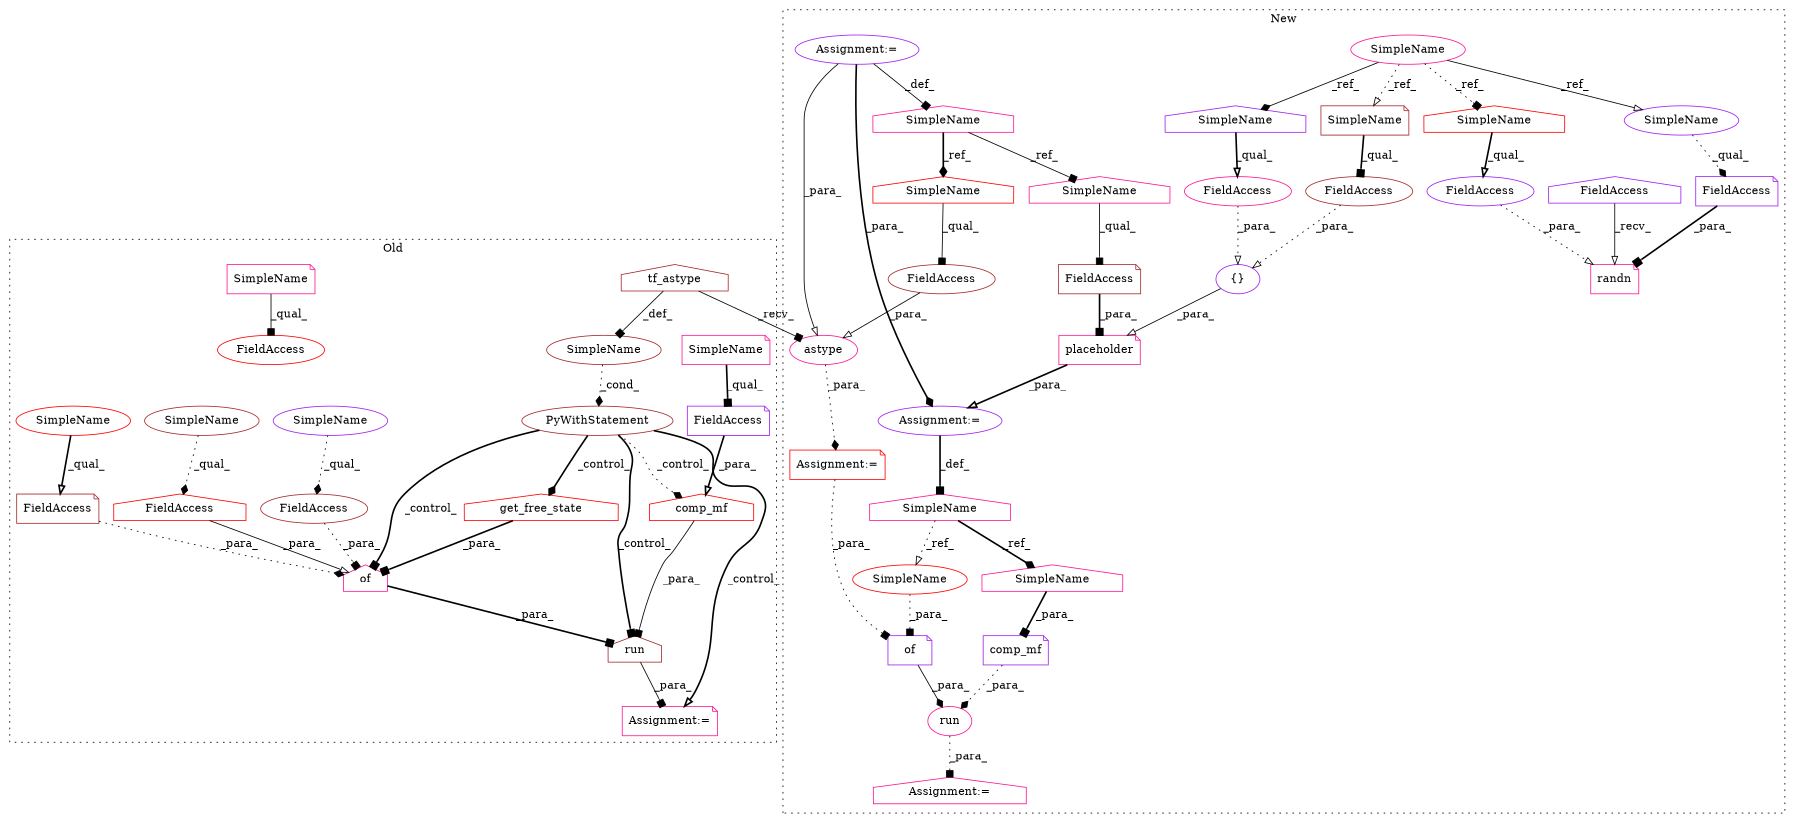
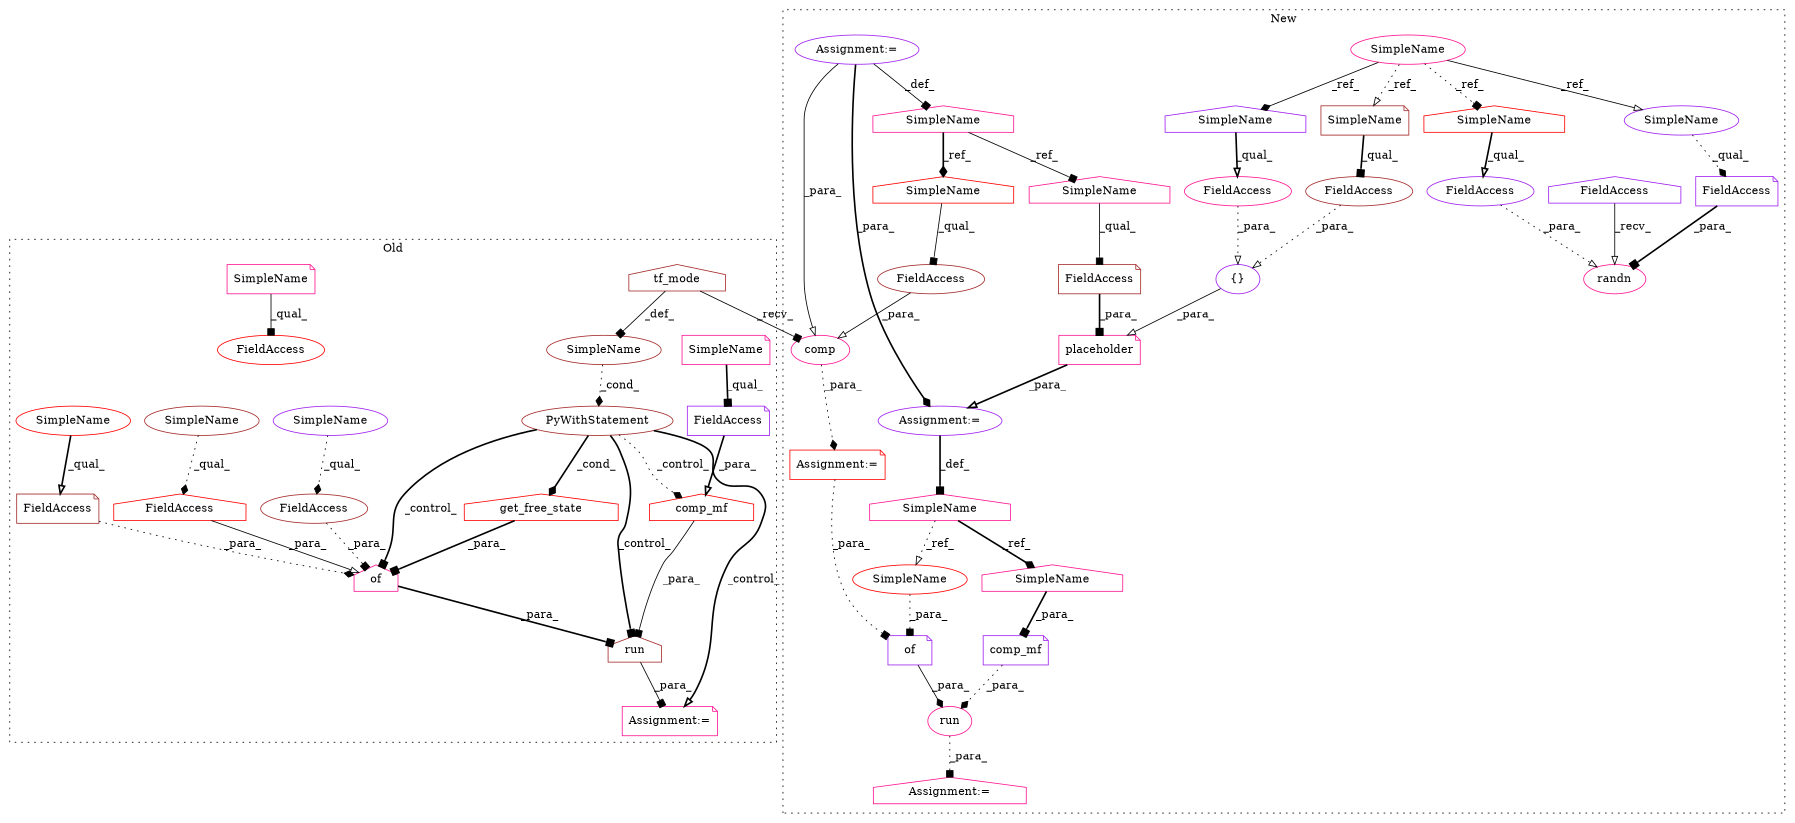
(675, 279) -> (677, 279)
(1615, 279) -> (1615, 279)
(824, 350) -> (820, 350)
(604, 465) -> (597, 465)
